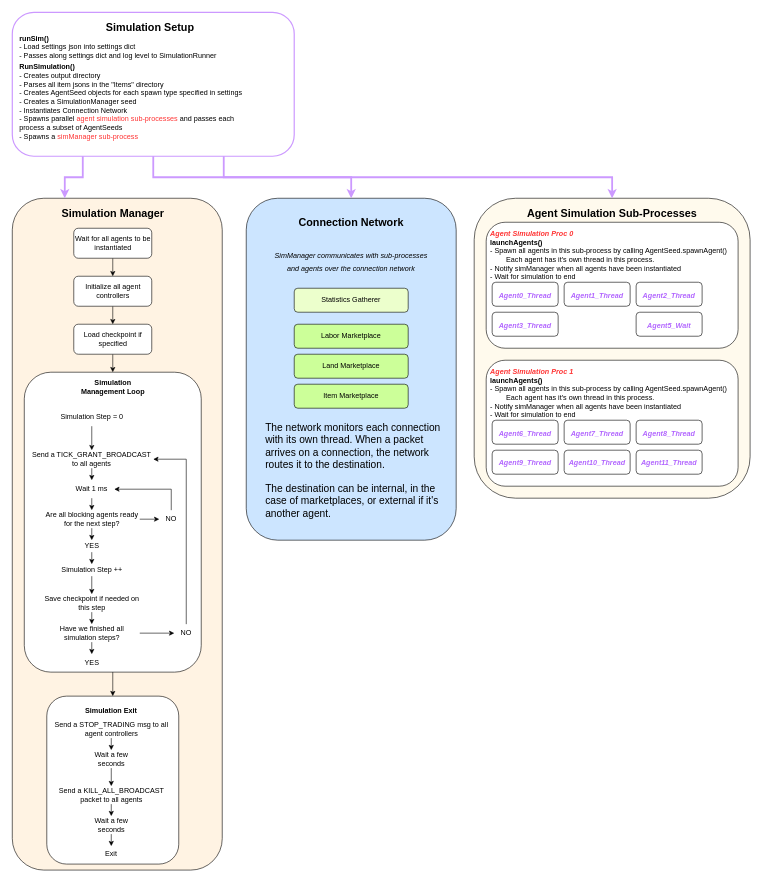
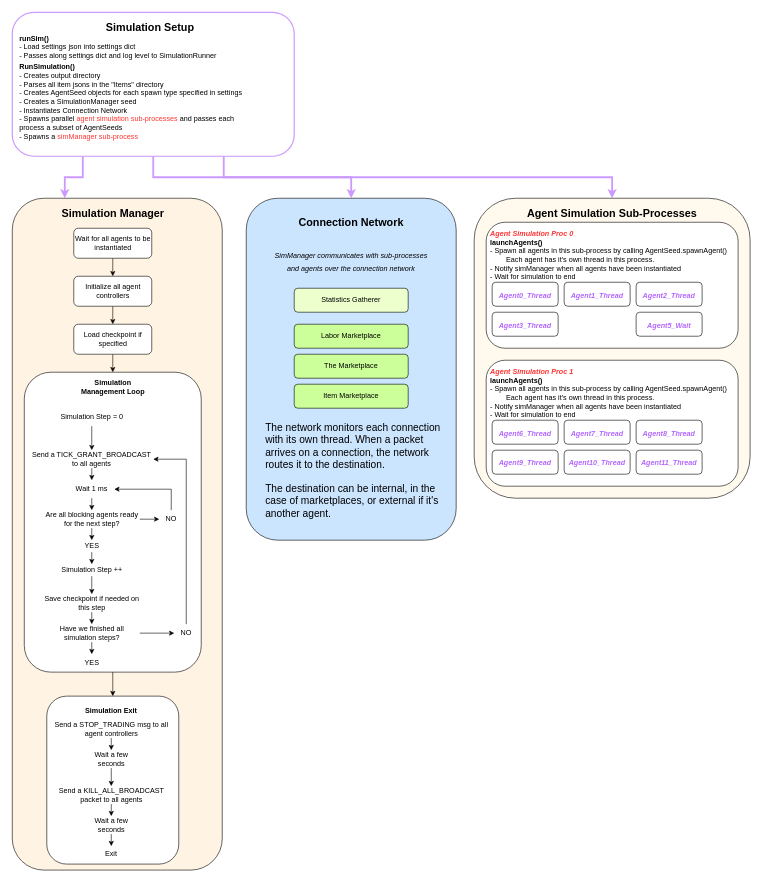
(351, 366) -> (351, 366)
